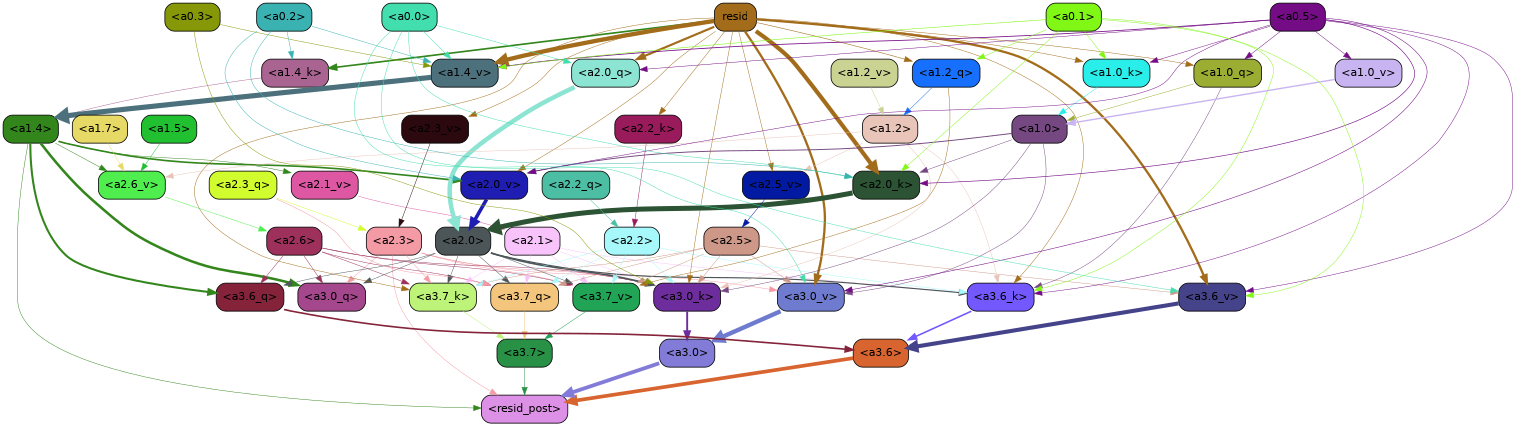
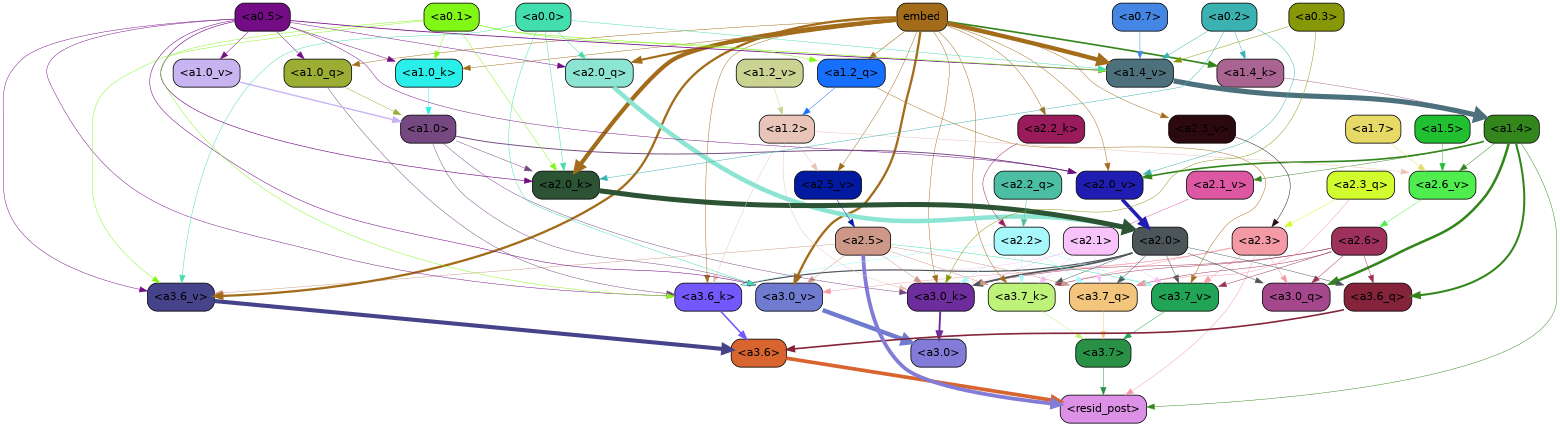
(735, 17) -> (922, 17)
none -> (1140, 17)
(669, 269) -> (980, 255)
(615, 378) -> (911, 372)
